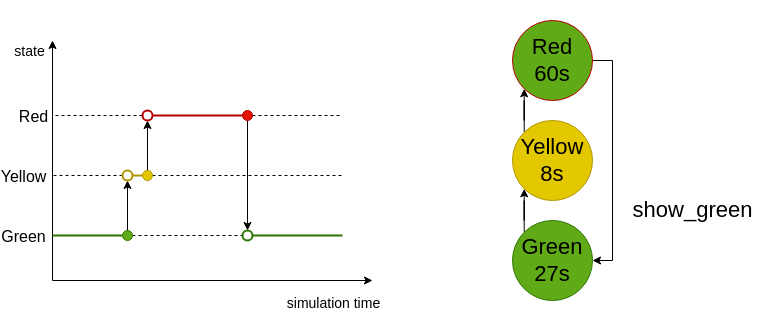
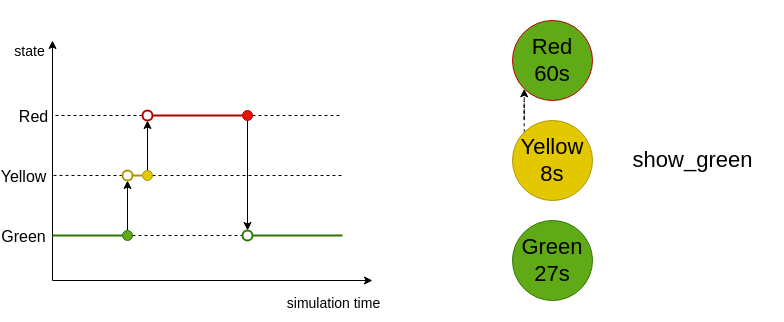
(524, 109) -> (524, 109)
(613, 157) -> none
(524, 208) -> none
(693, 211) -> (693, 161)
